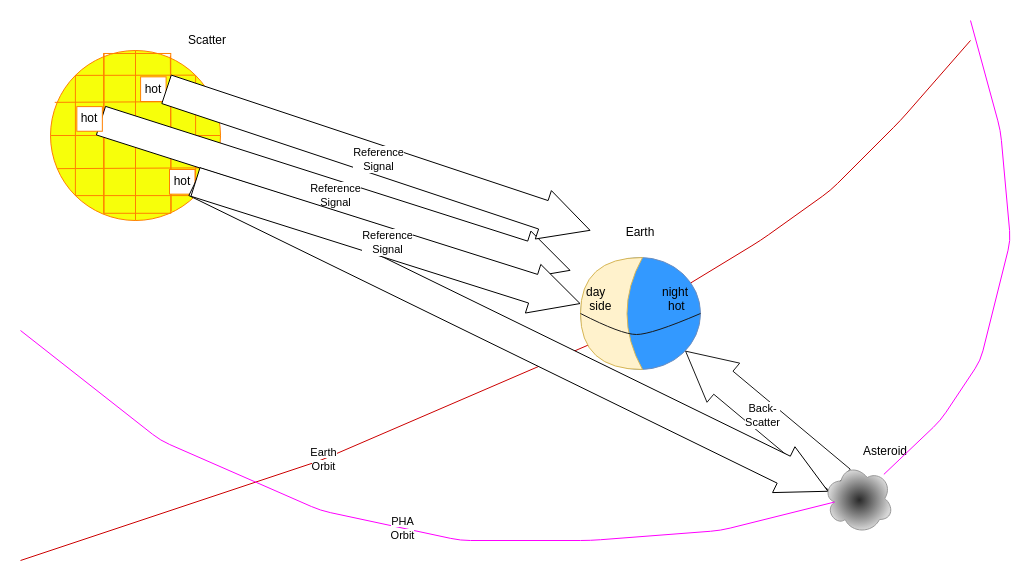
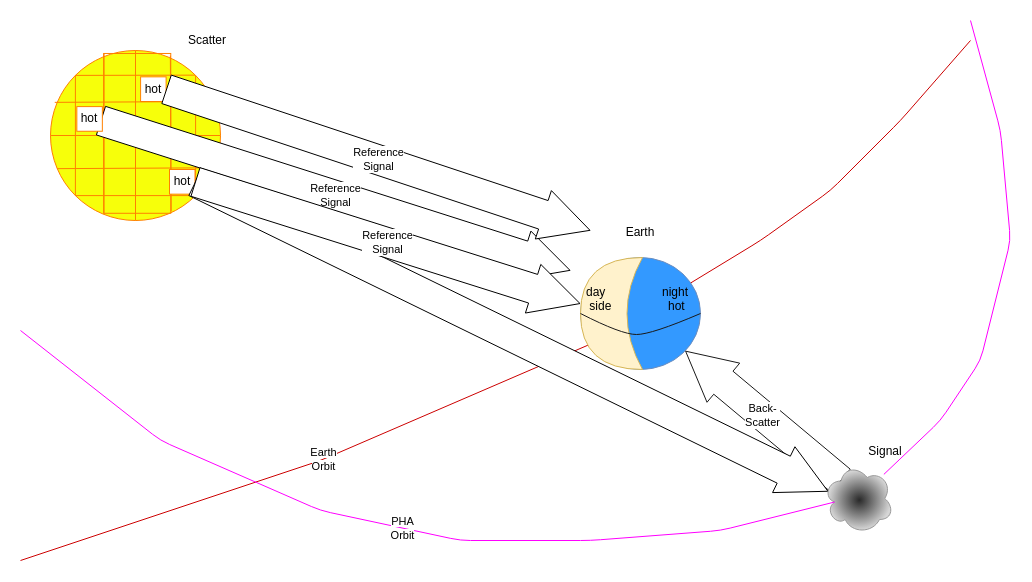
(886, 452) -> (886, 452)
